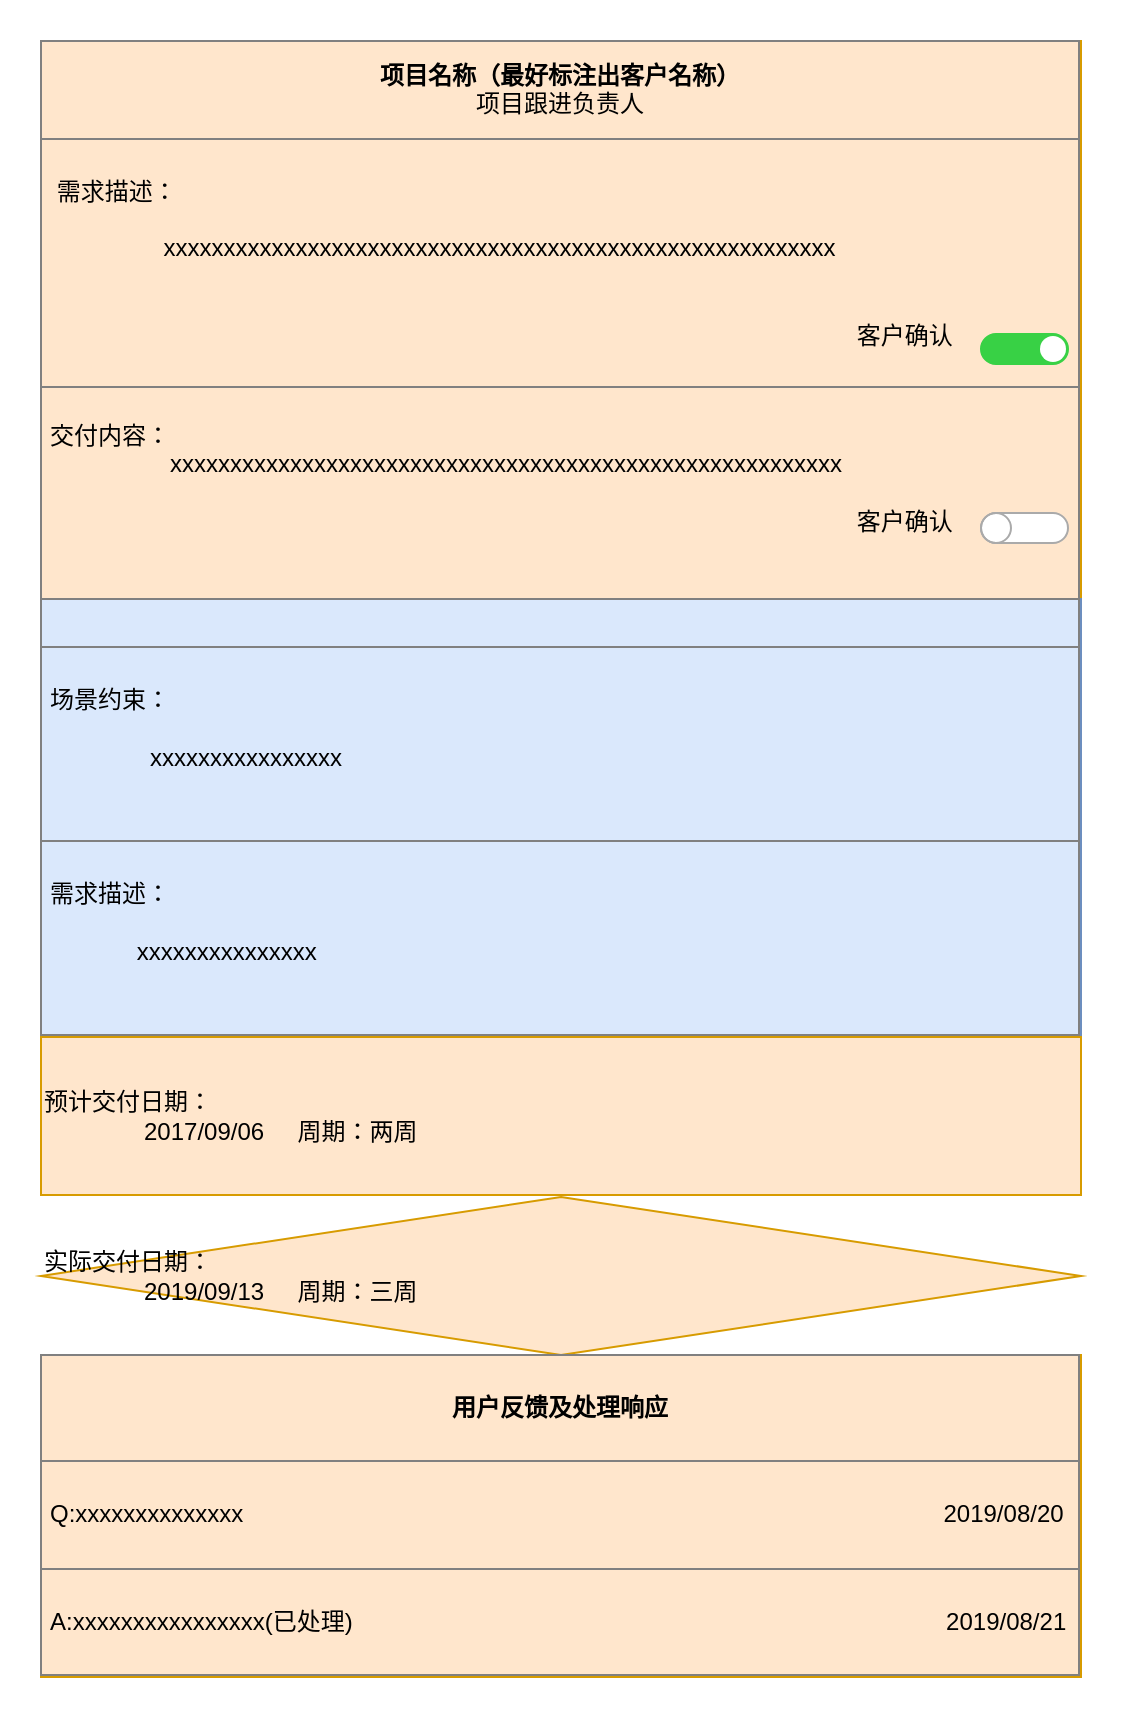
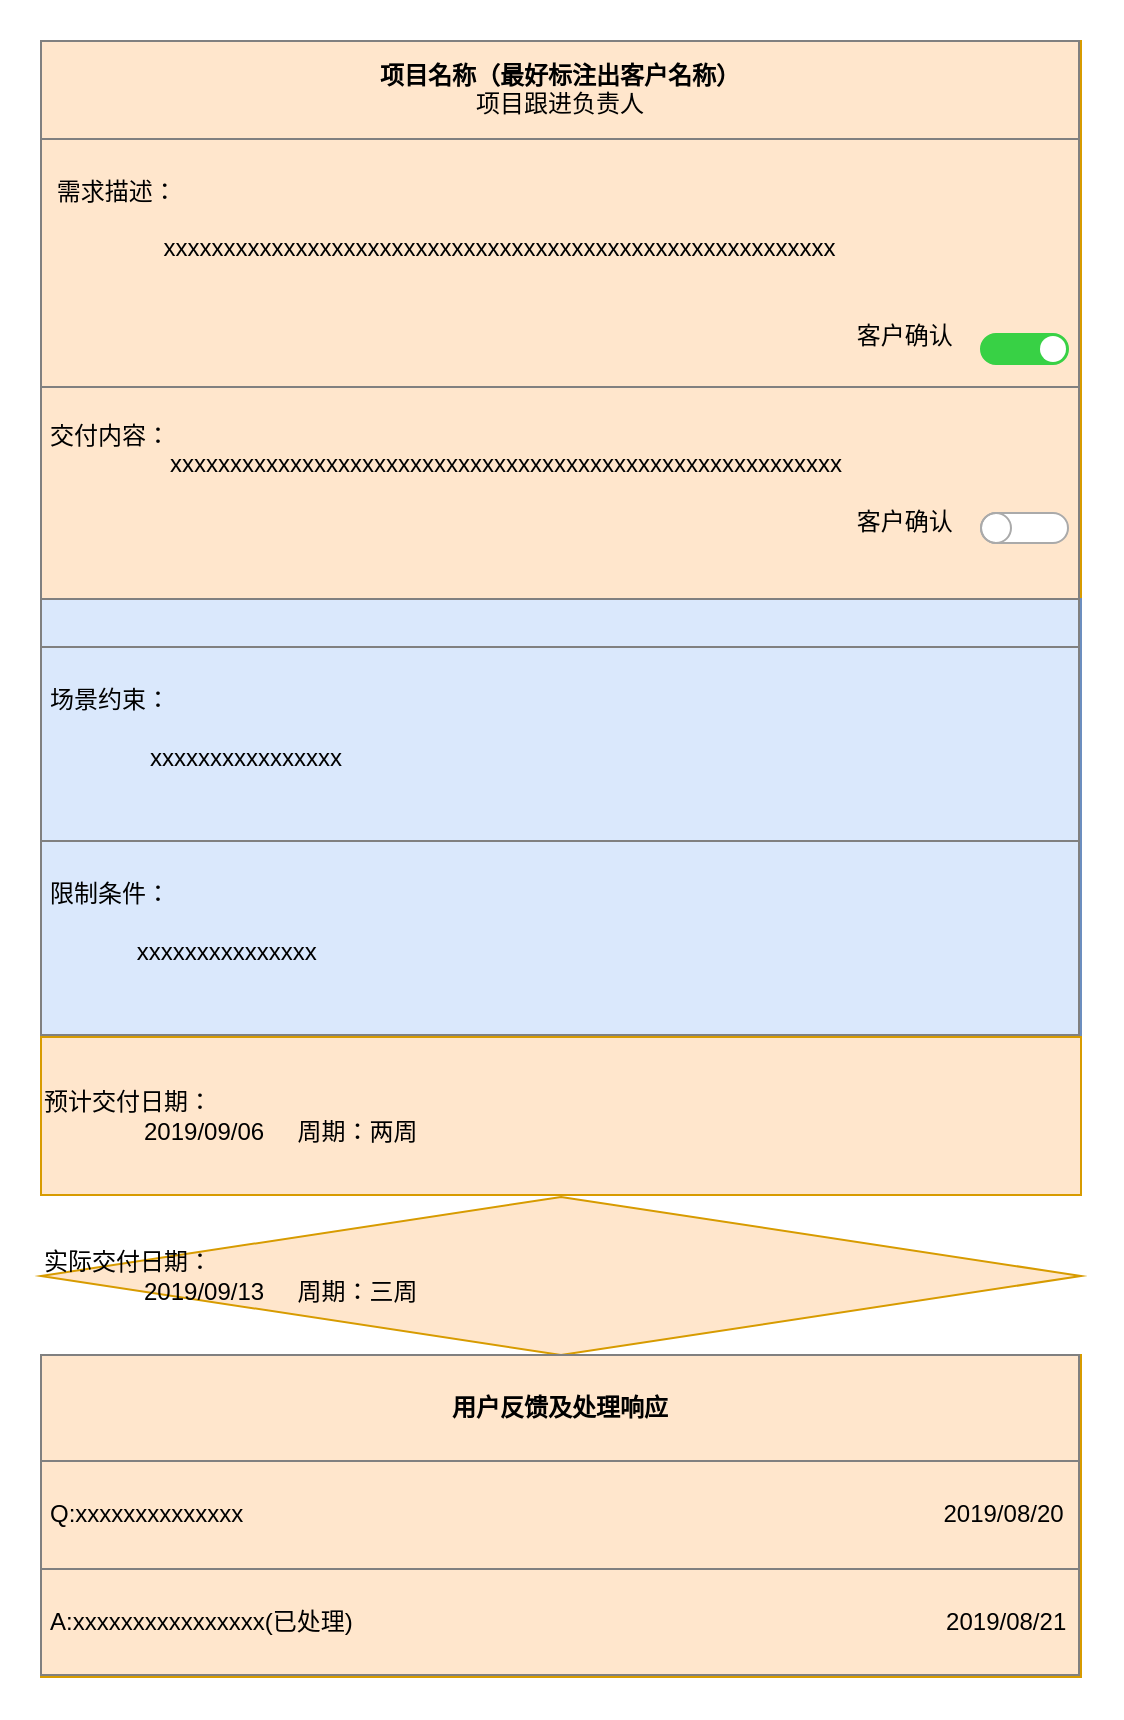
(149, 657) -> (149, 657)
(200, 1117) -> (200, 1117)
